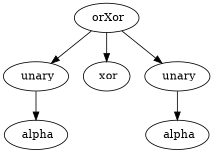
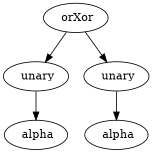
(107, 76) -> none
